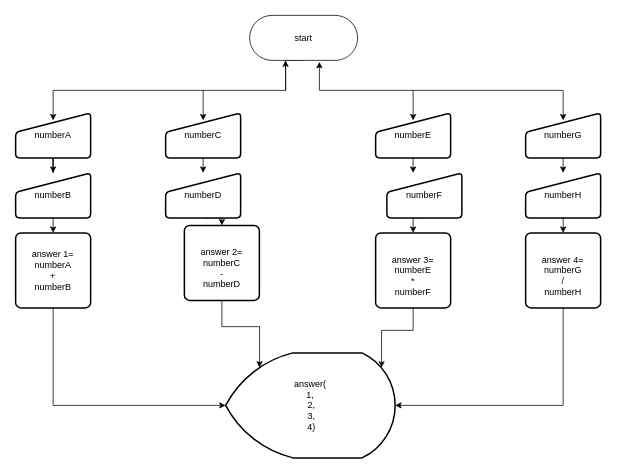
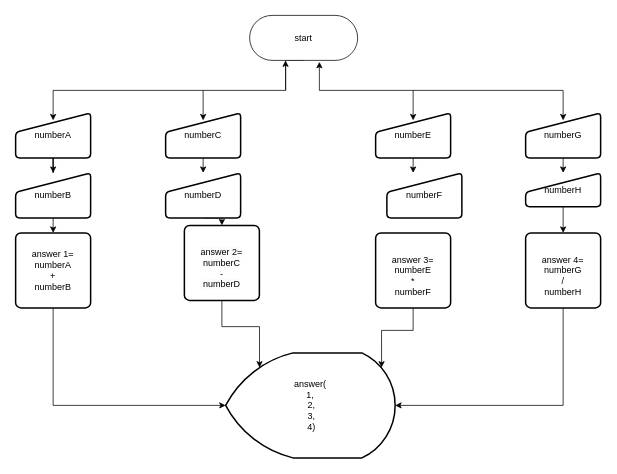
(563, 195) -> (563, 190)
(413, 226) -> none
